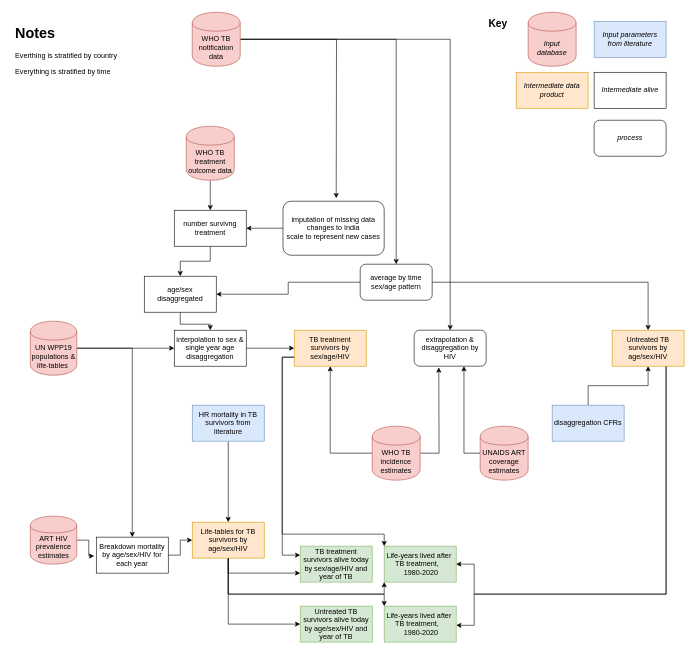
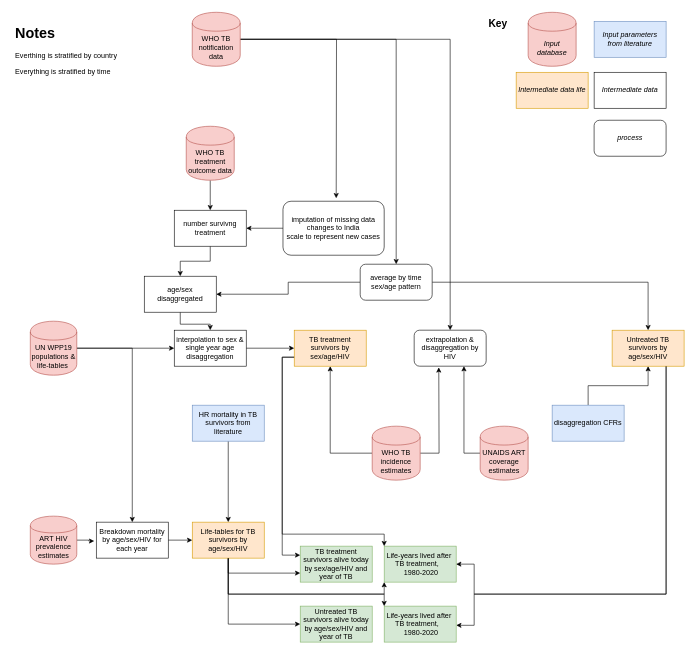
(552, 90) -> (552, 90)
(630, 90) -> (630, 90)
(132, 555) -> (132, 540)
